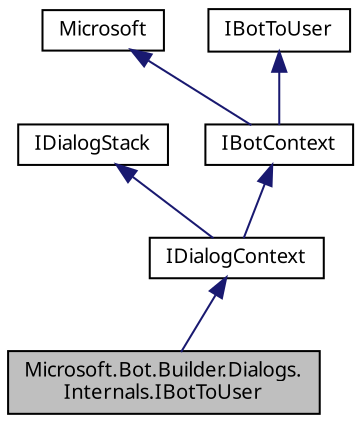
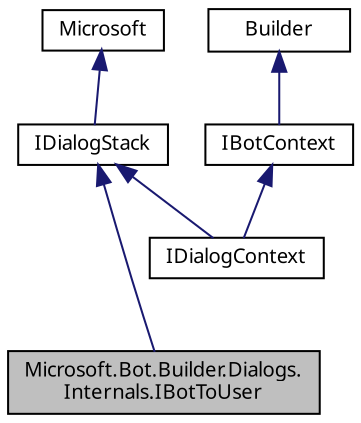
(279, 30) -> (279, 30)
(200, 93) -> (97, 98)
(198, 324) -> (129, 268)
